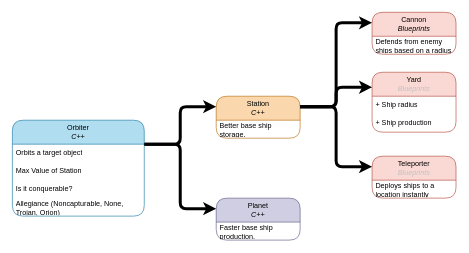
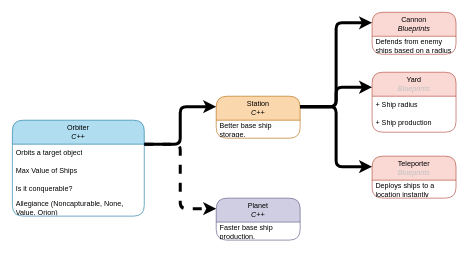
(52, 171) -> (48, 171)
(180, 190) -> (180, 190)
(79, 207) -> (79, 207)
